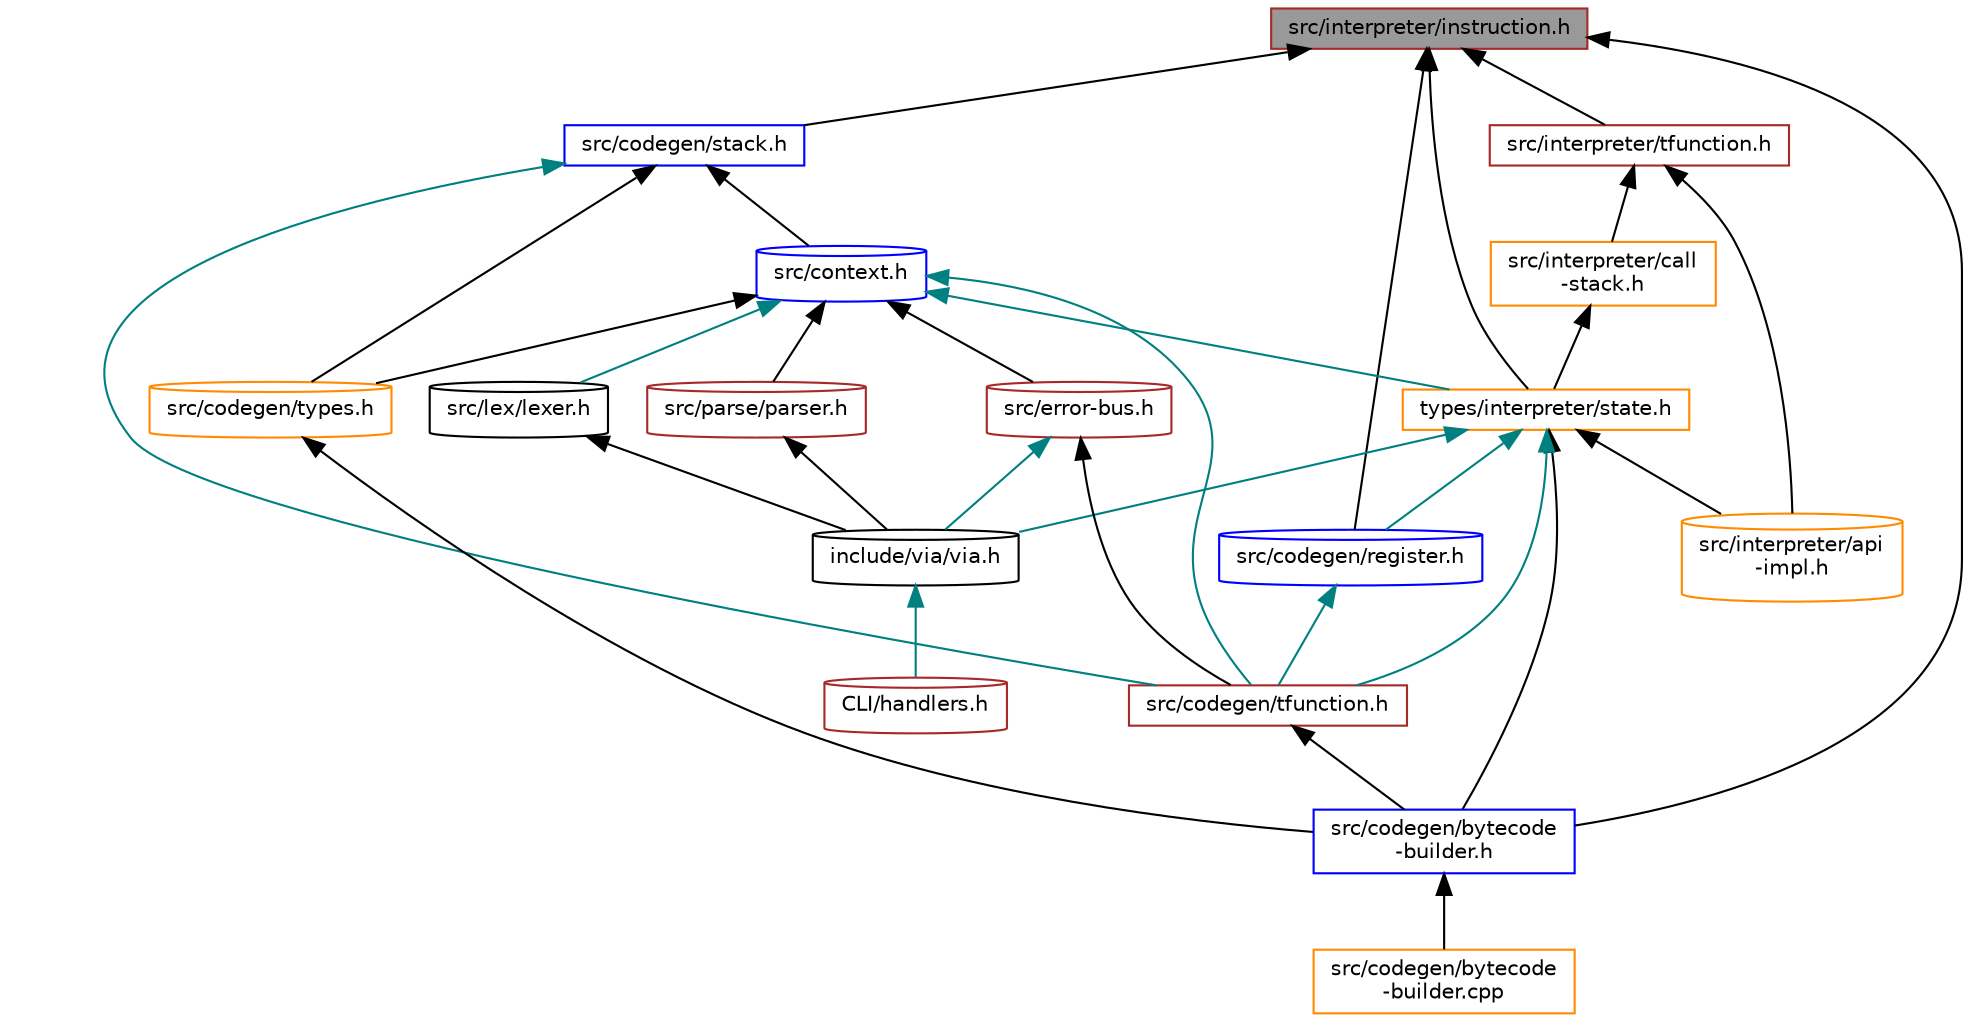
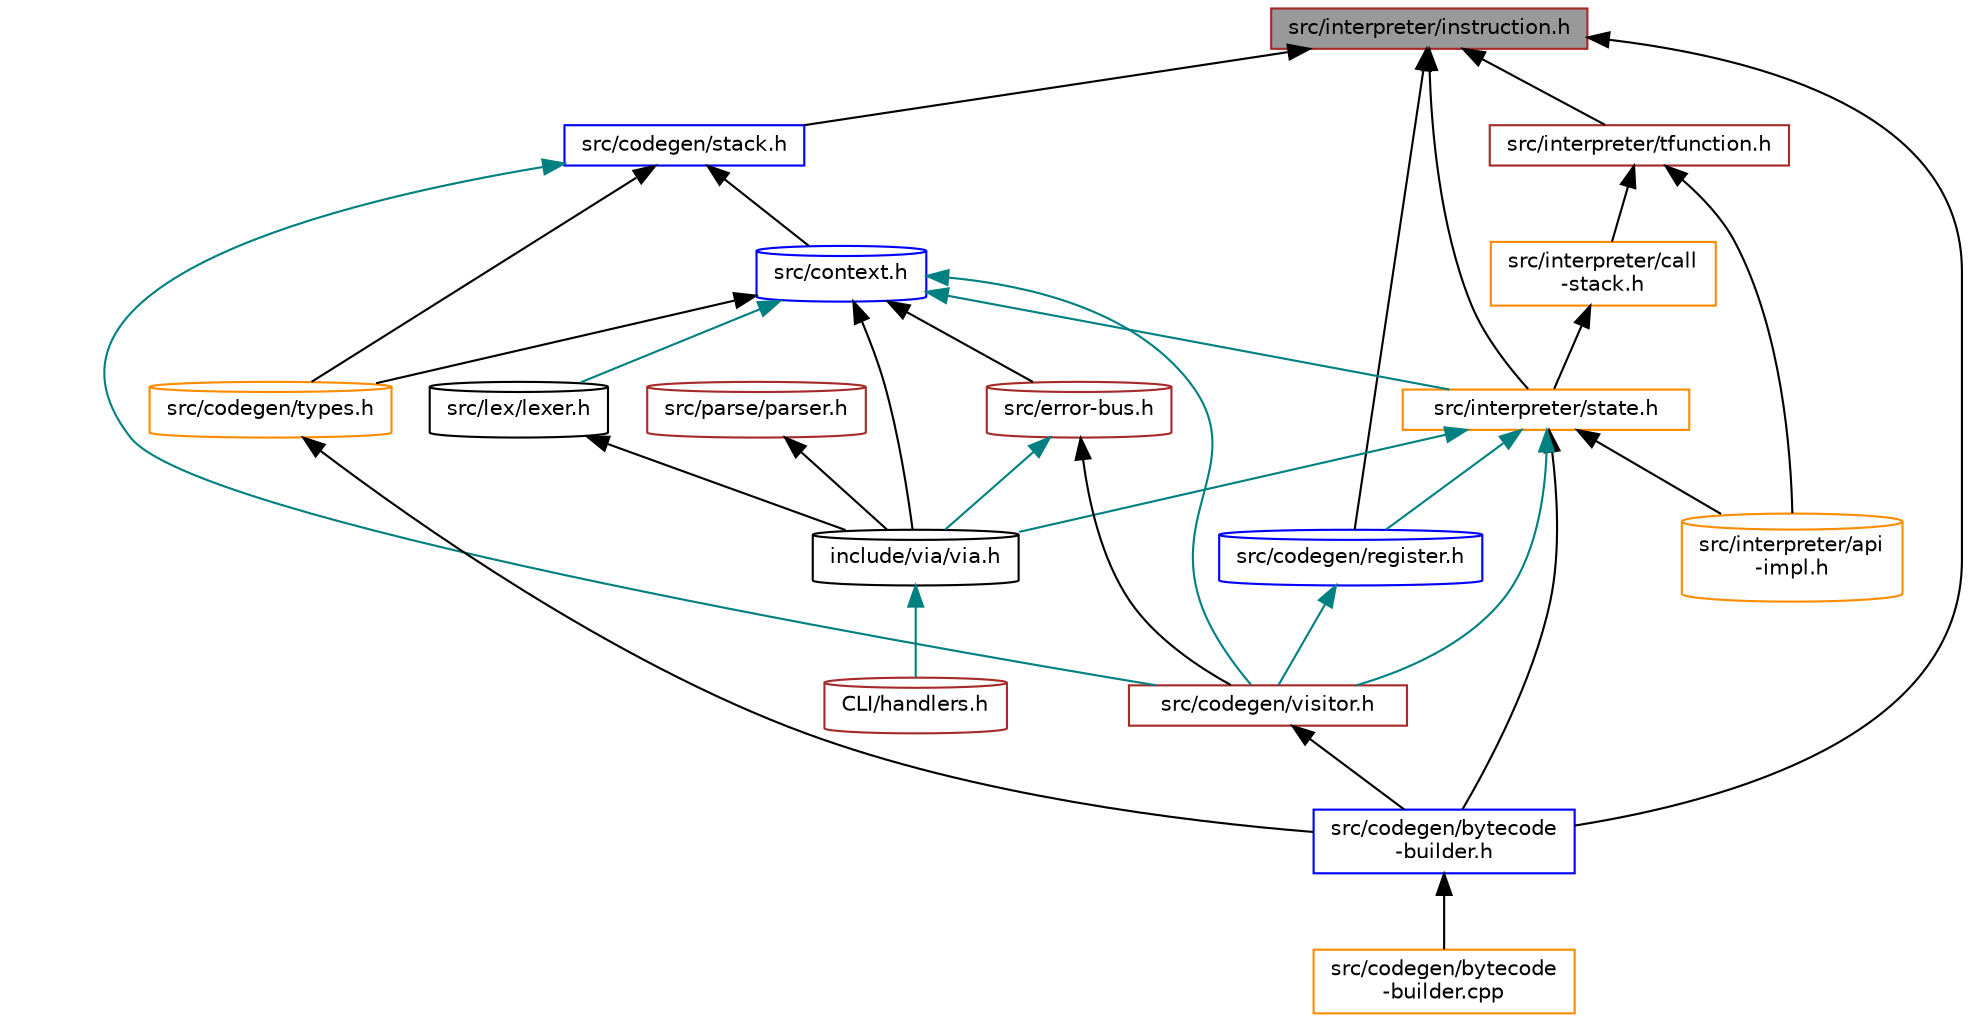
(793, 351) -> (894, 424)
(1546, 410) -> (1546, 410)
(1268, 706) -> (1268, 706)
